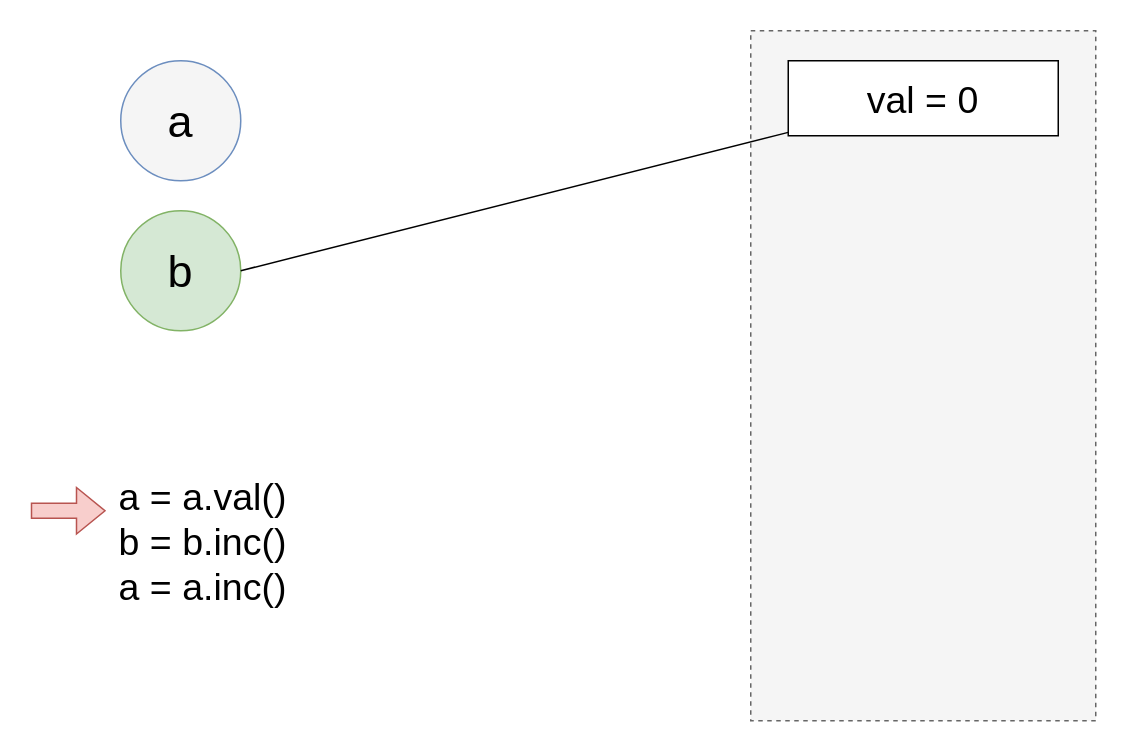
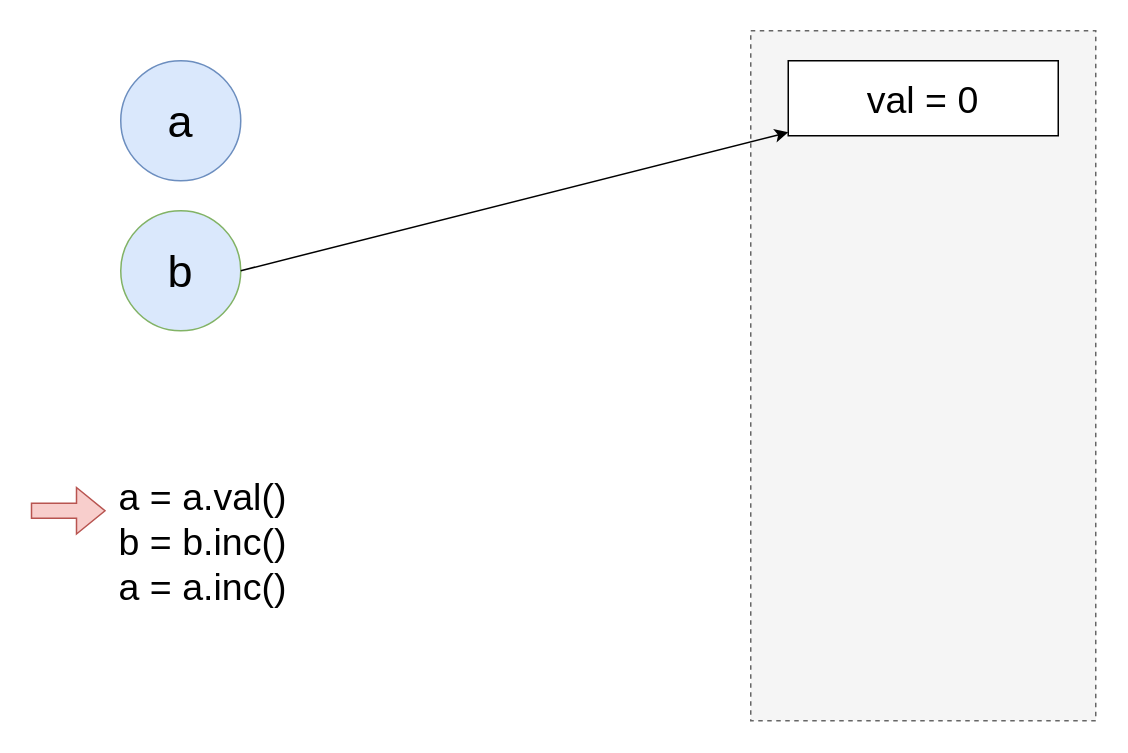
(181, 121) -> (181, 121)
(780, 134) -> (777, 135)
(181, 271) -> (181, 271)
